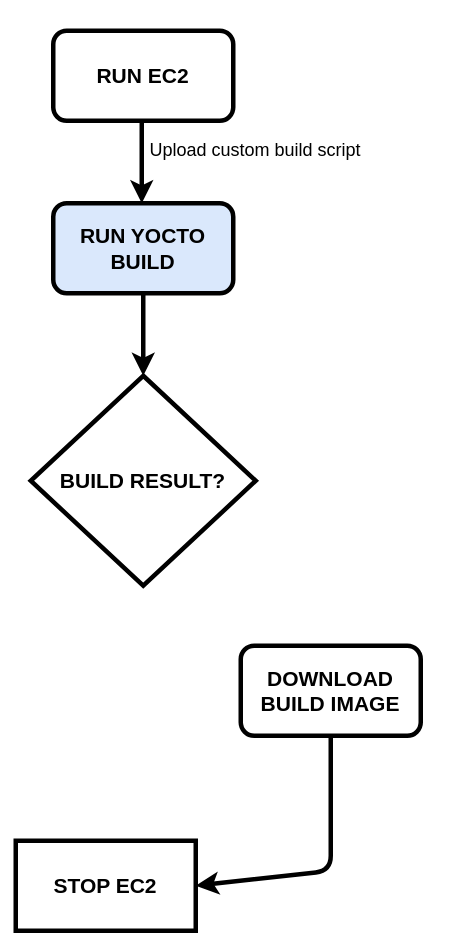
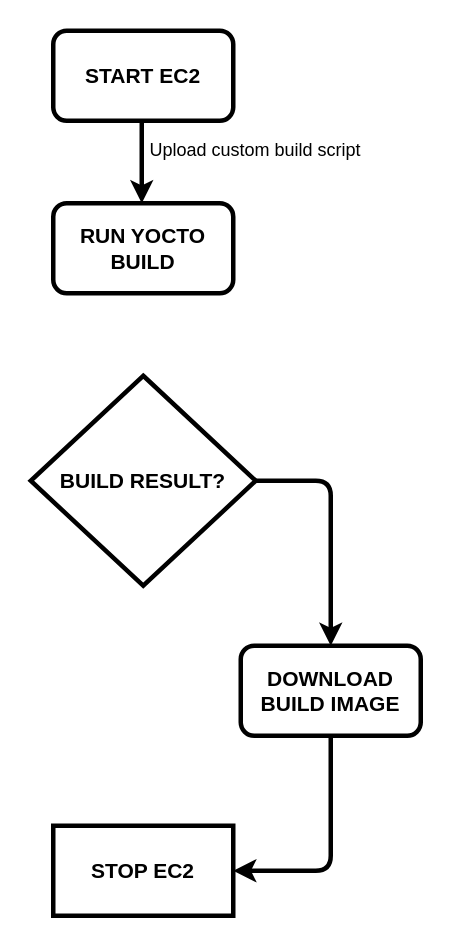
(143, 76) -> (143, 76)
(143, 248) -> (143, 248)
(143, 327) -> none
none -> (331, 523)
(106, 886) -> (143, 871)
